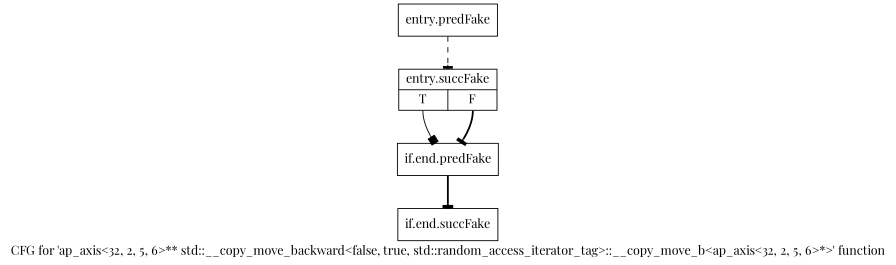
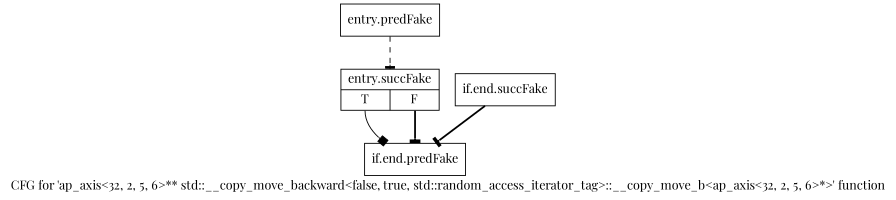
(448, 190) -> (462, 123)
